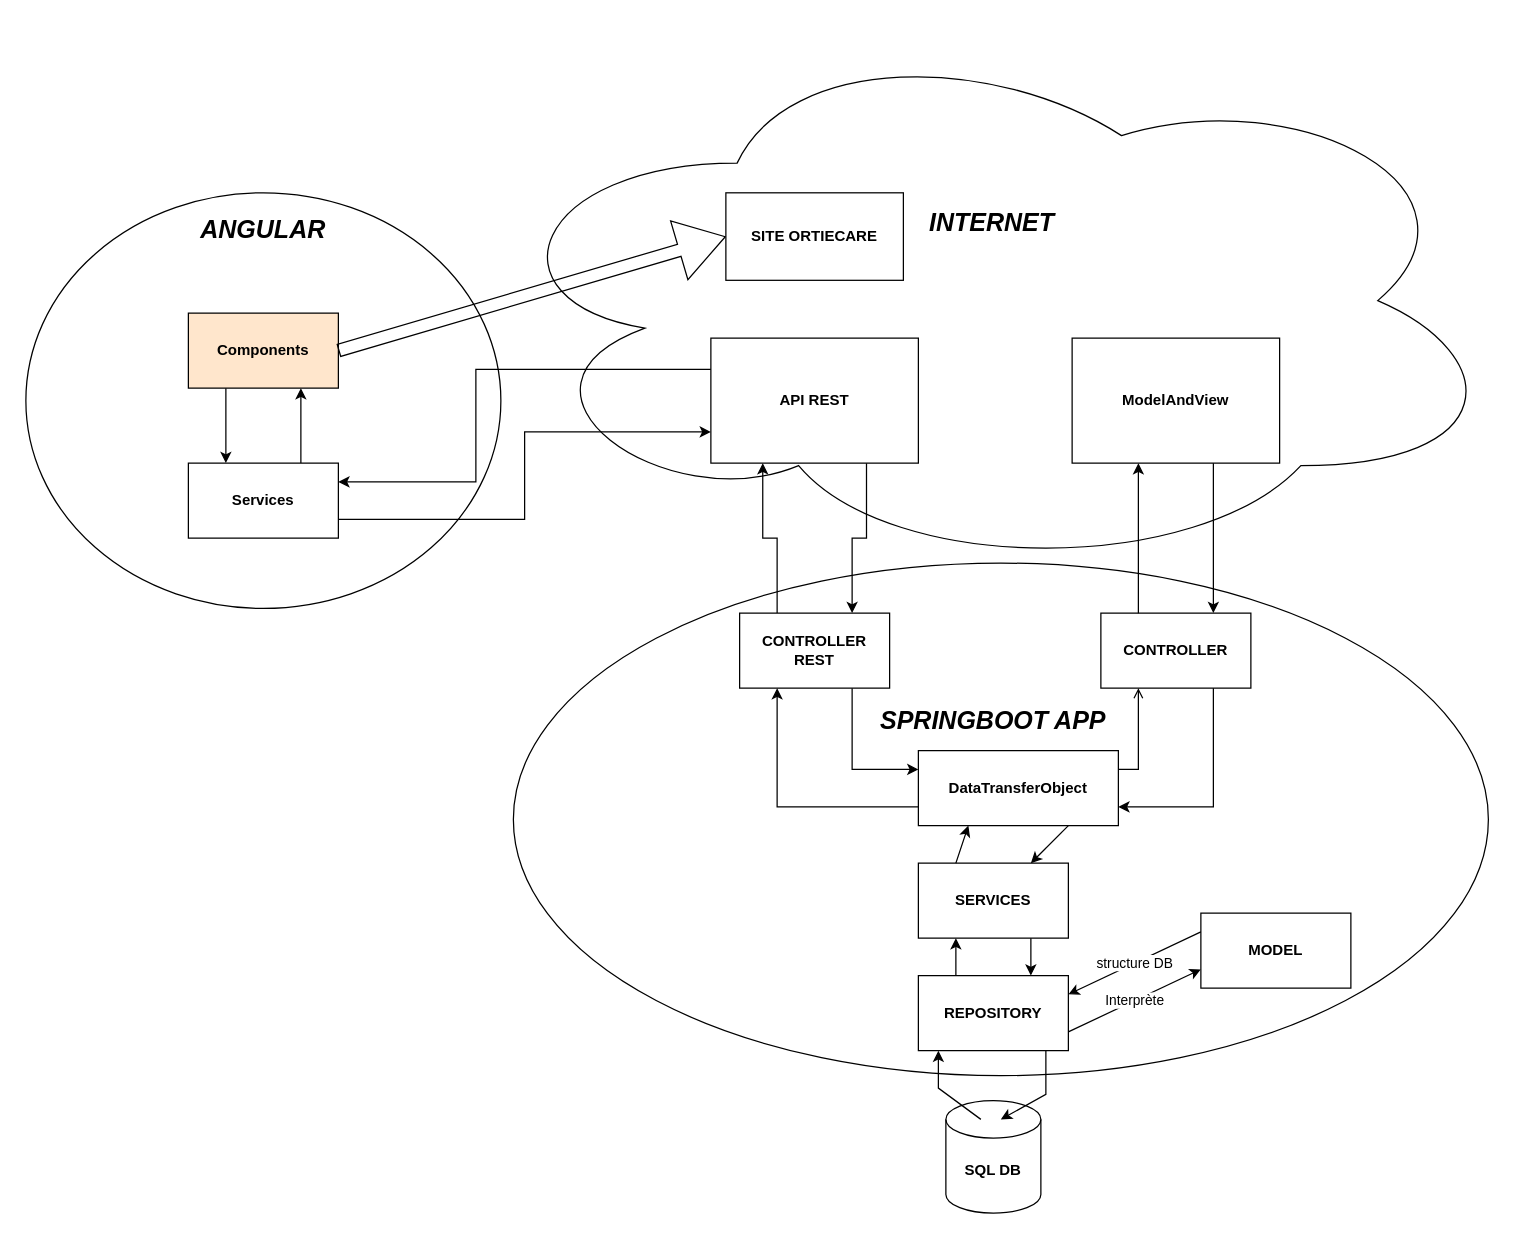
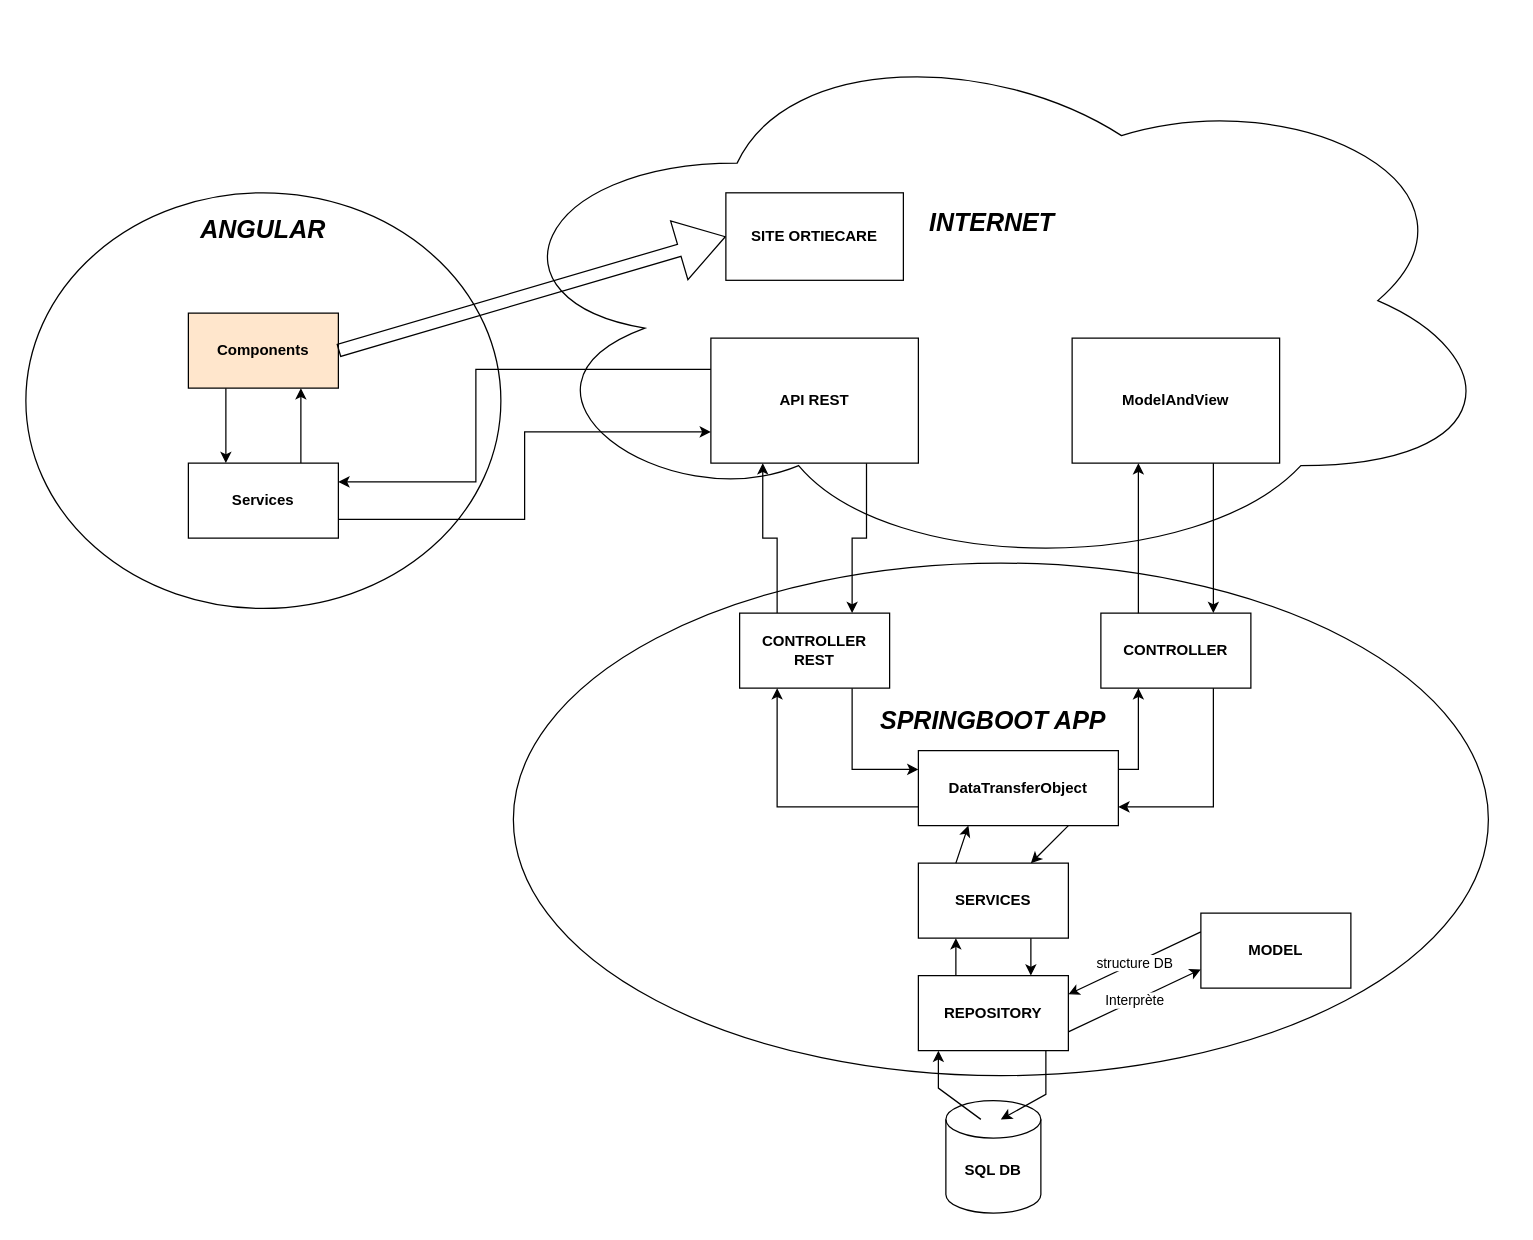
(1138, 695) -> (1138, 698)
